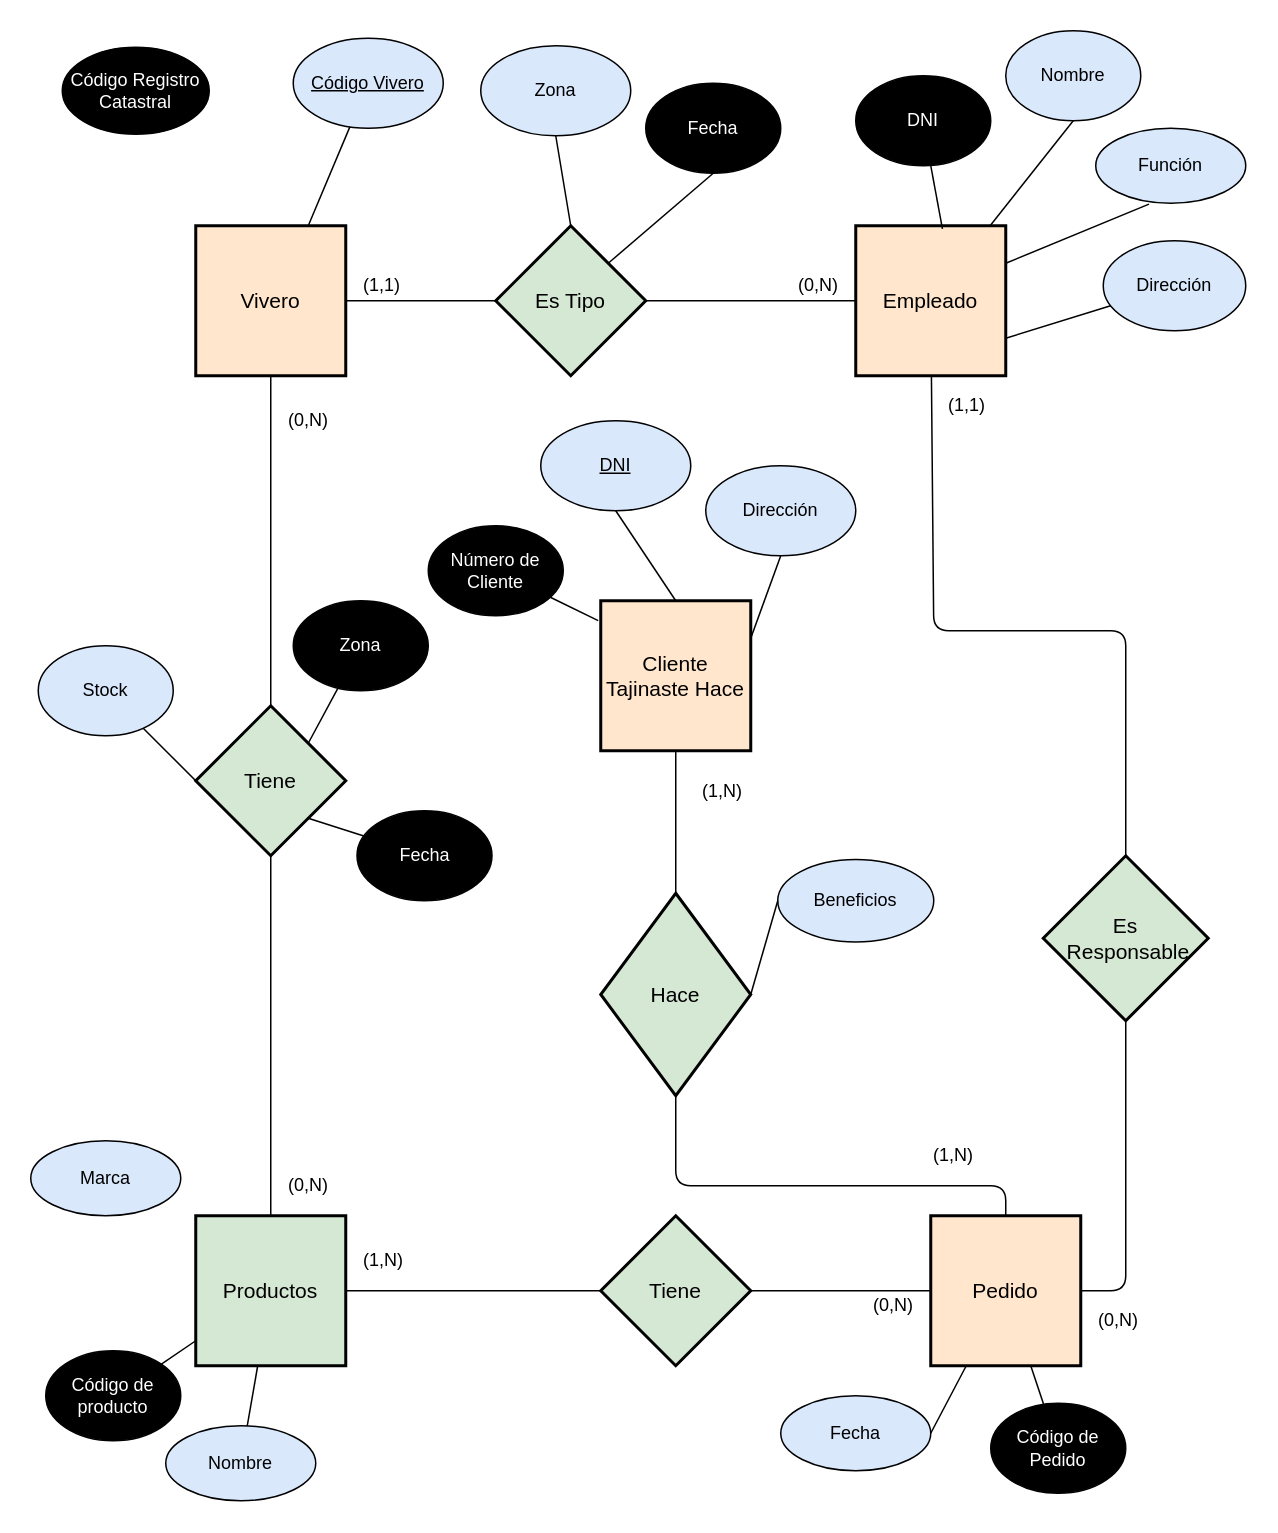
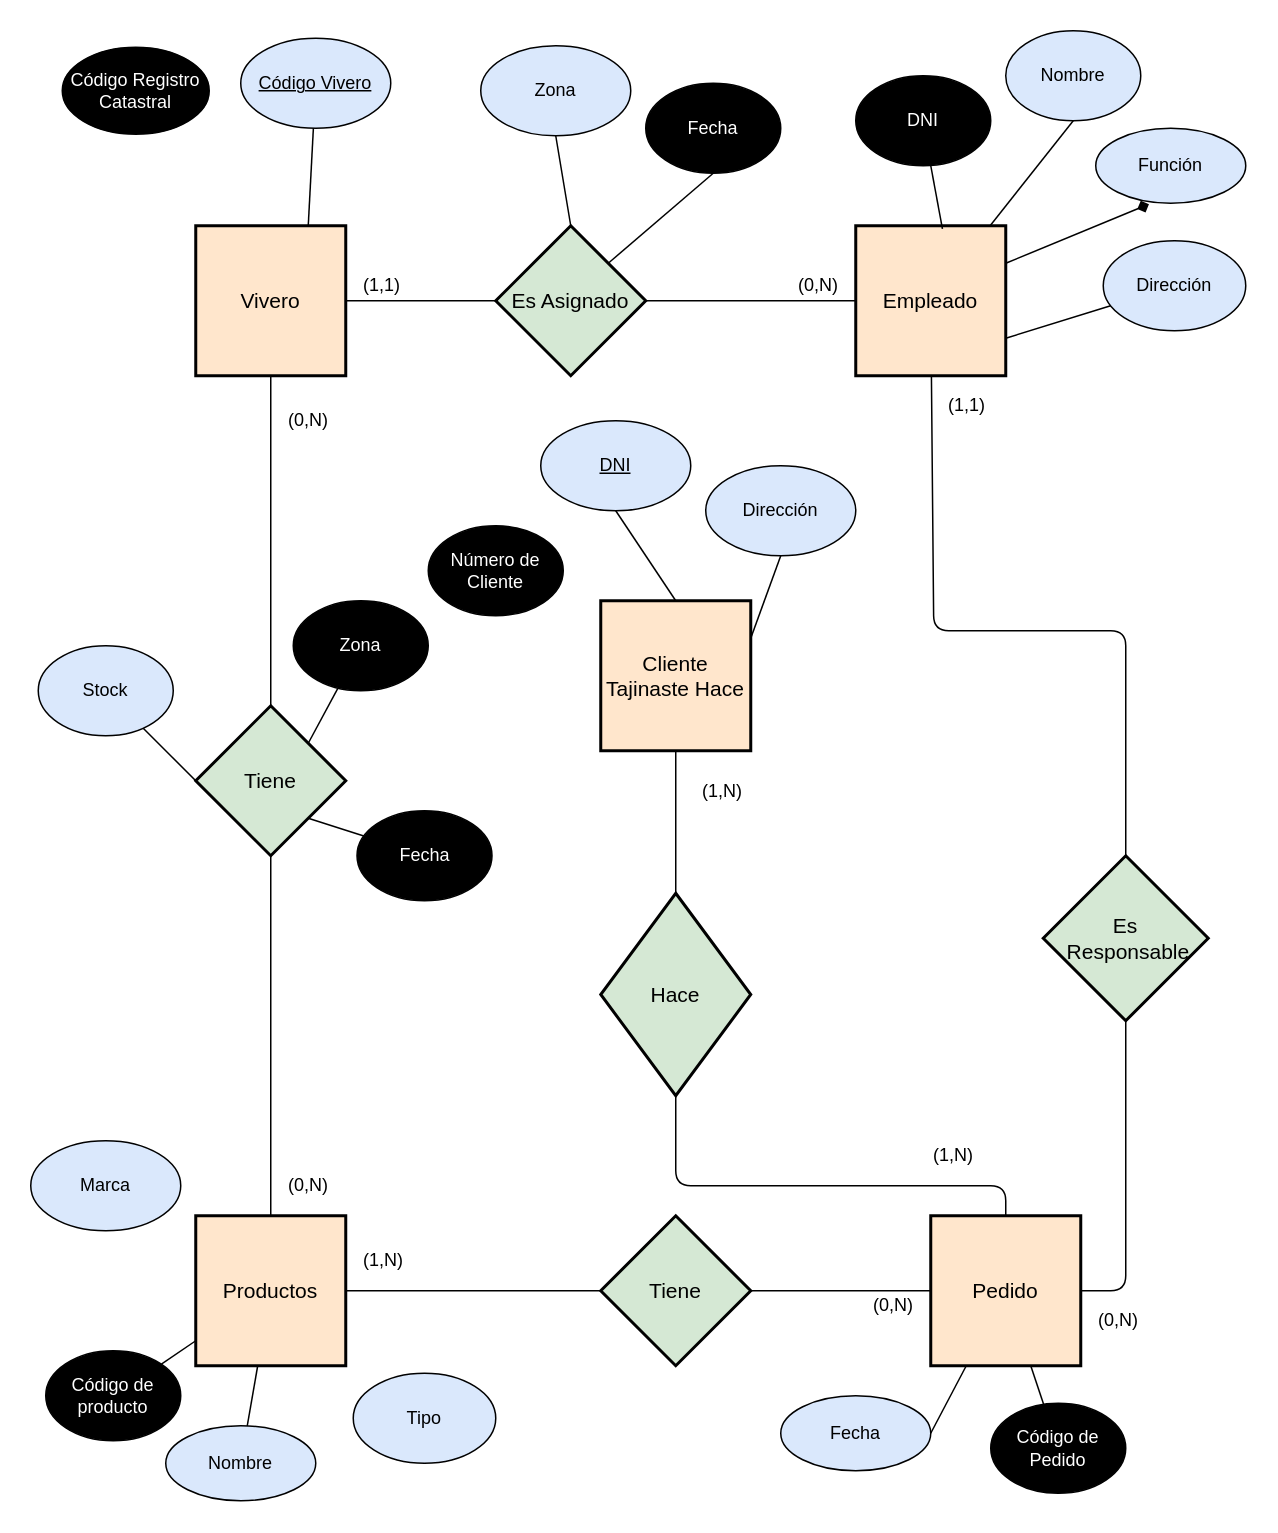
(368, 83) -> (316, 83)
(1142, 207) -> (1137, 209)
(571, 301) -> (571, 301)
(575, 609) -> none
(856, 901) -> none
(764, 948) -> none
(106, 1178) -> (106, 1186)
(271, 1291) -> (271, 1291)
none -> (425, 1418)
